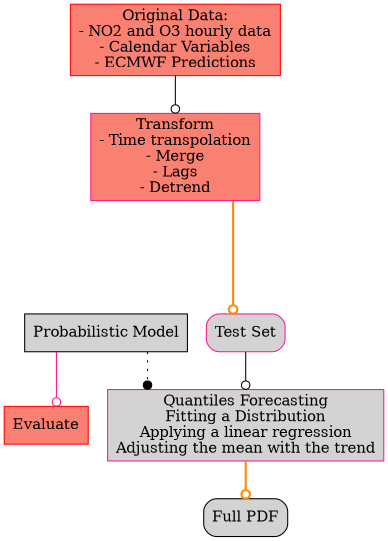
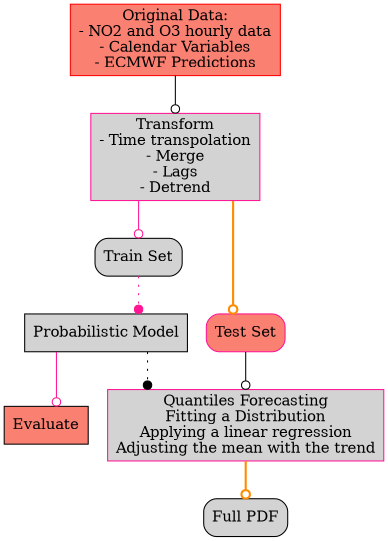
(175, 157) -> (175, 157)
none -> (139, 257)
(246, 333) -> (246, 333)
(46, 425) -> (46, 425)
